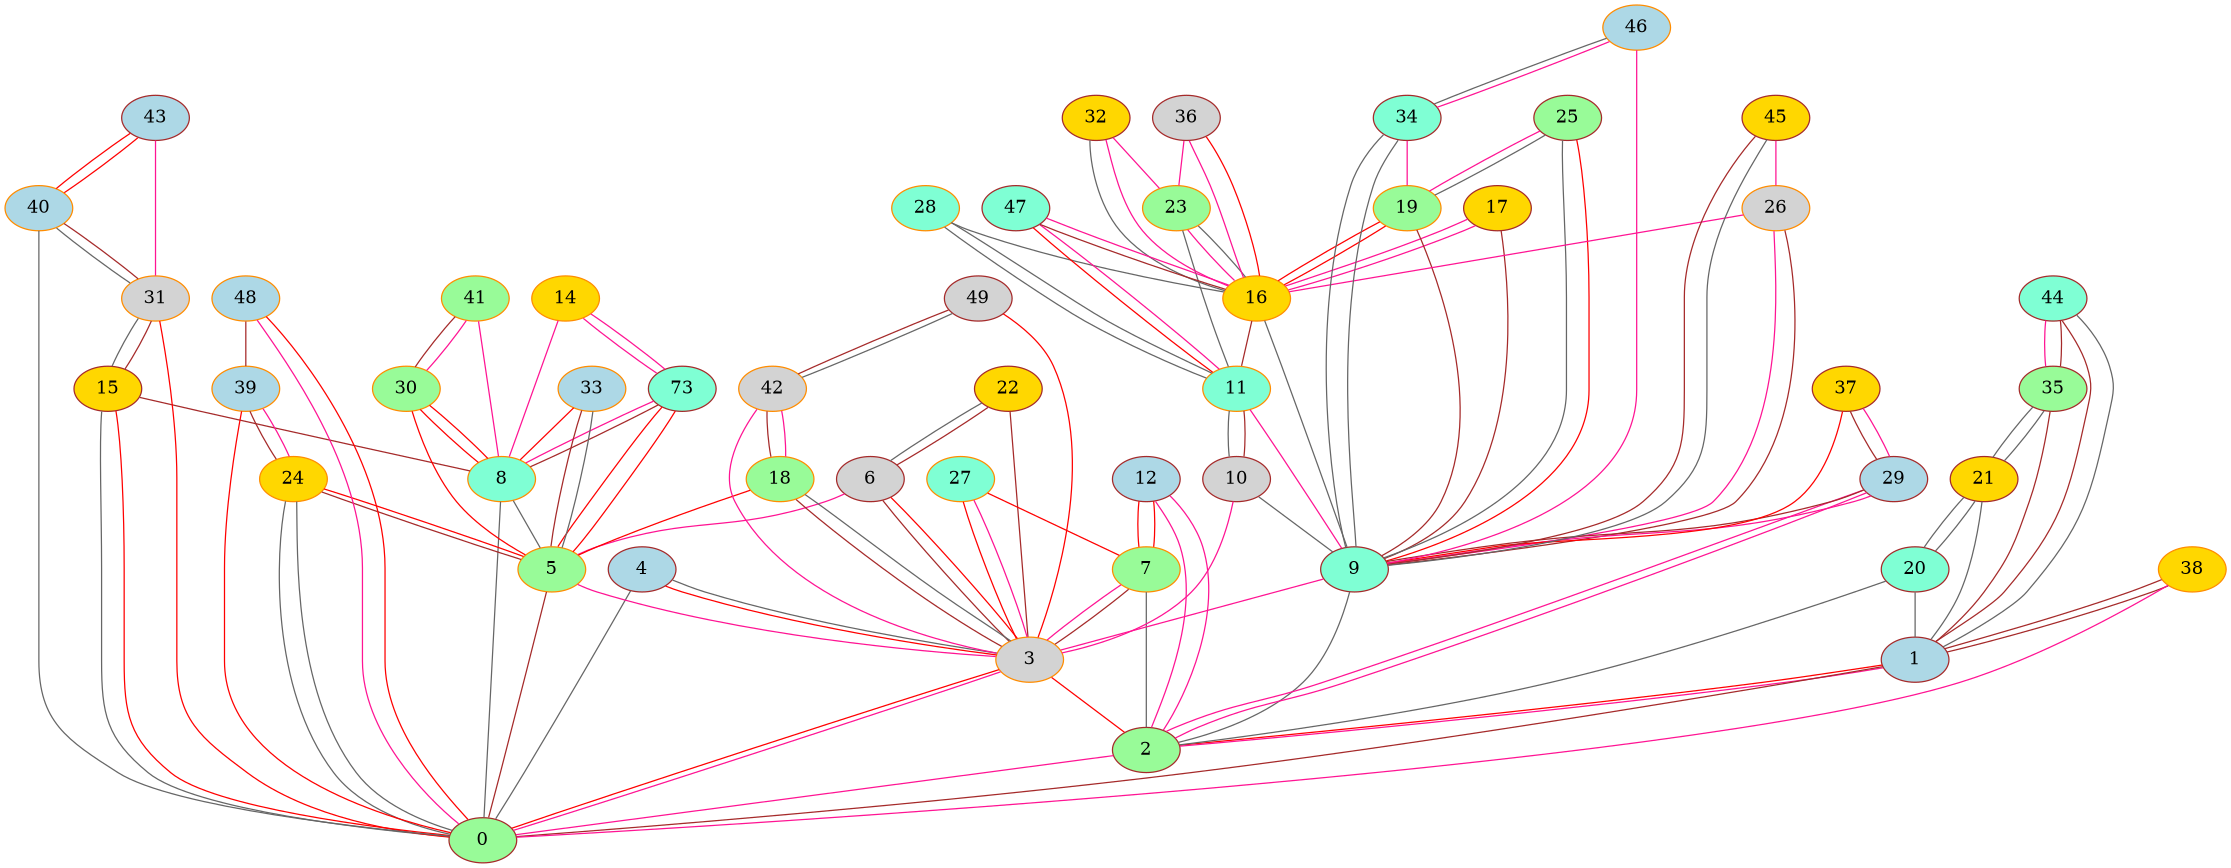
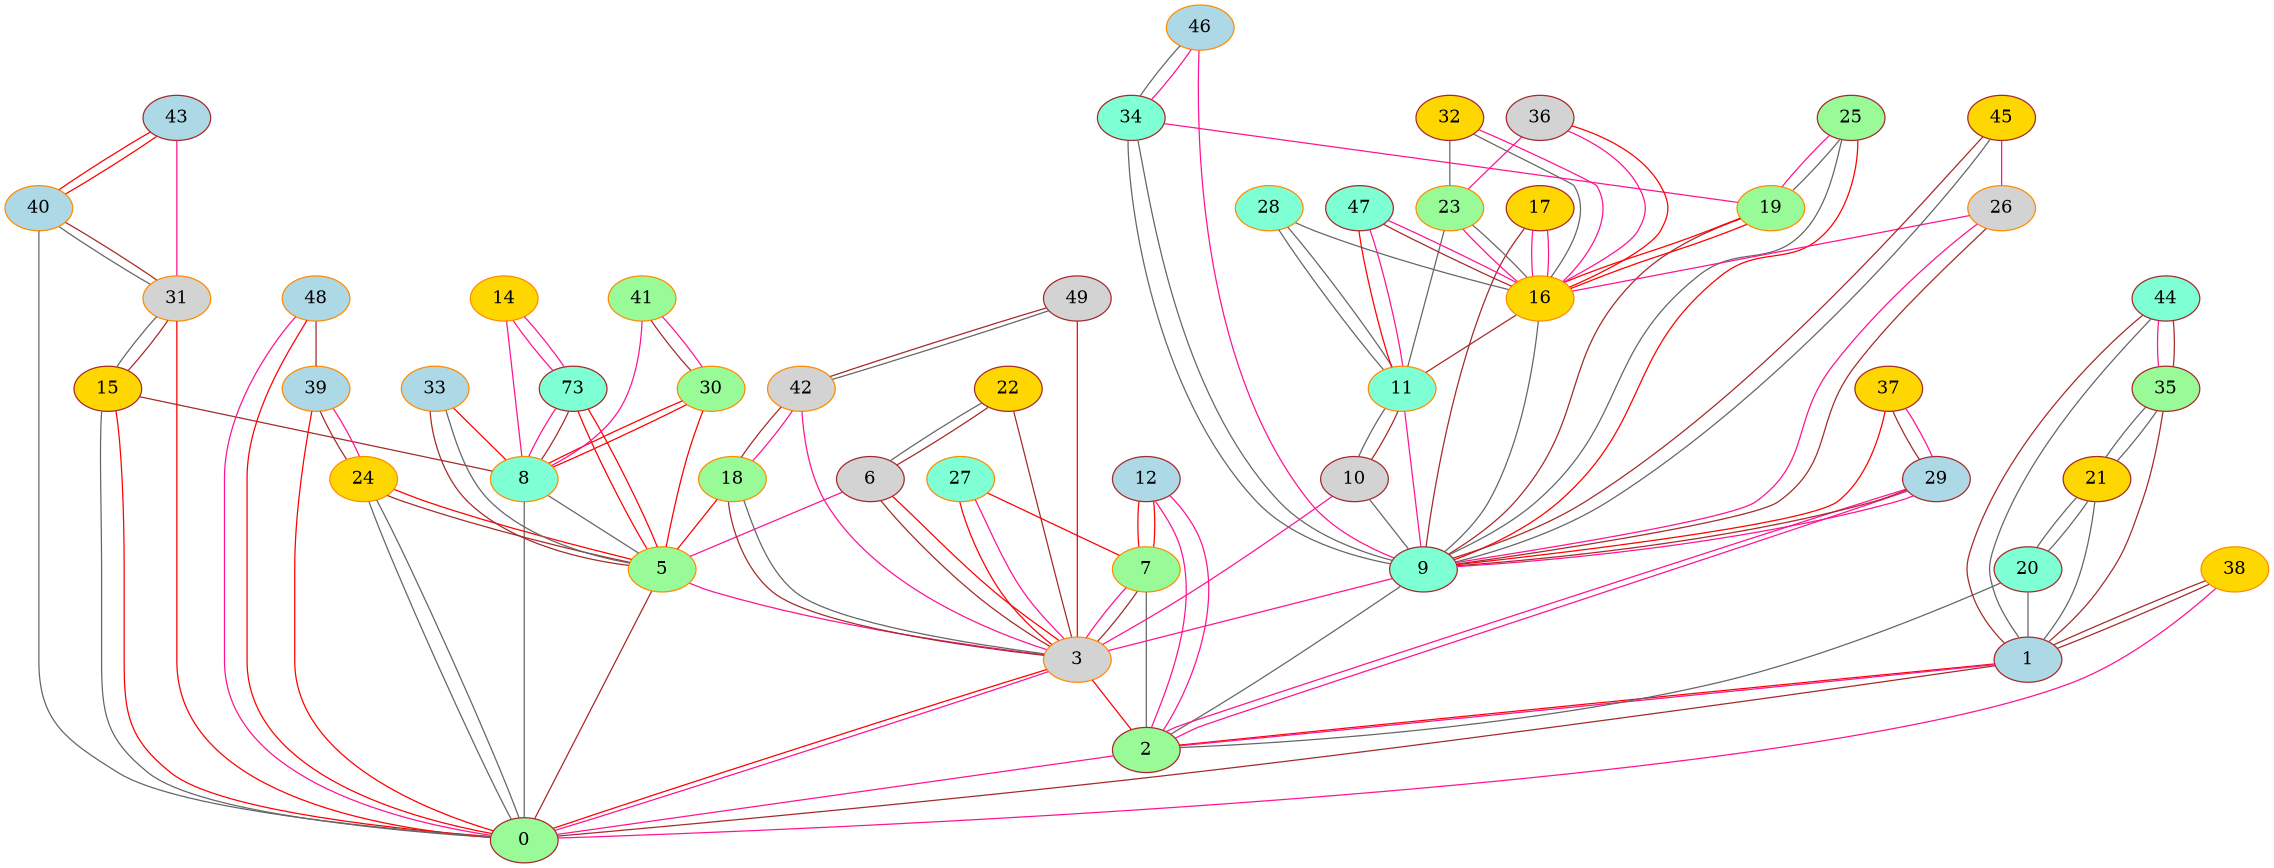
(1136, 163) -> (1450, 171)
(642, 569) -> none
